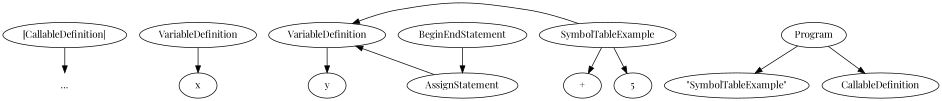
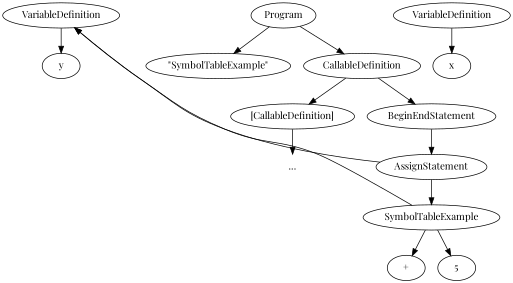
none -> (330, 89)
none -> (394, 89)
none -> (431, 189)
